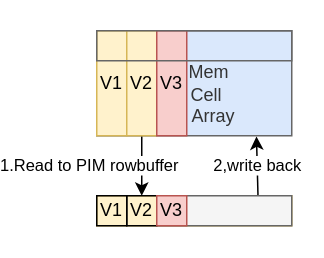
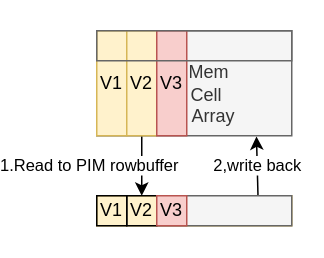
(194, 83) -> (194, 83)
